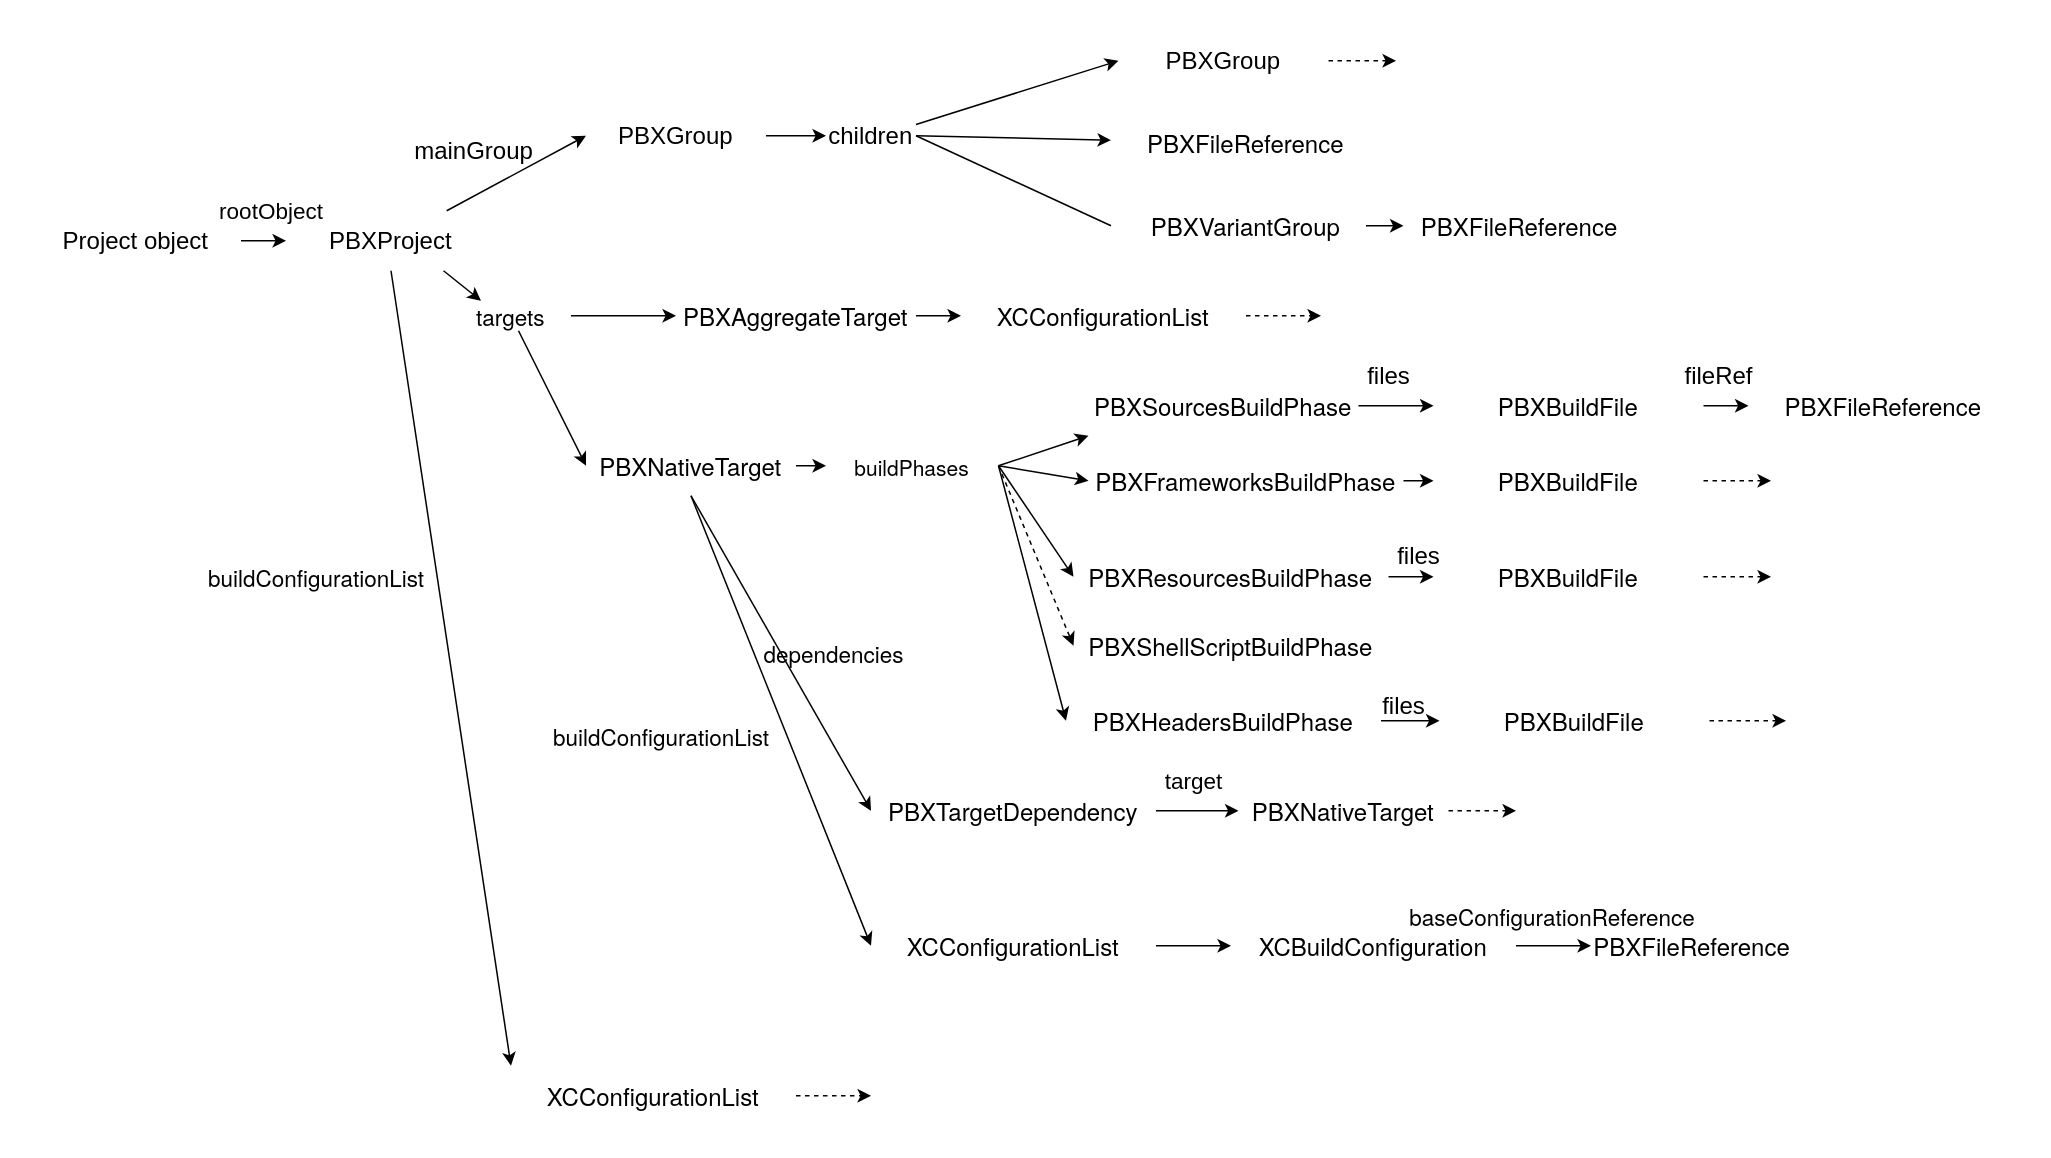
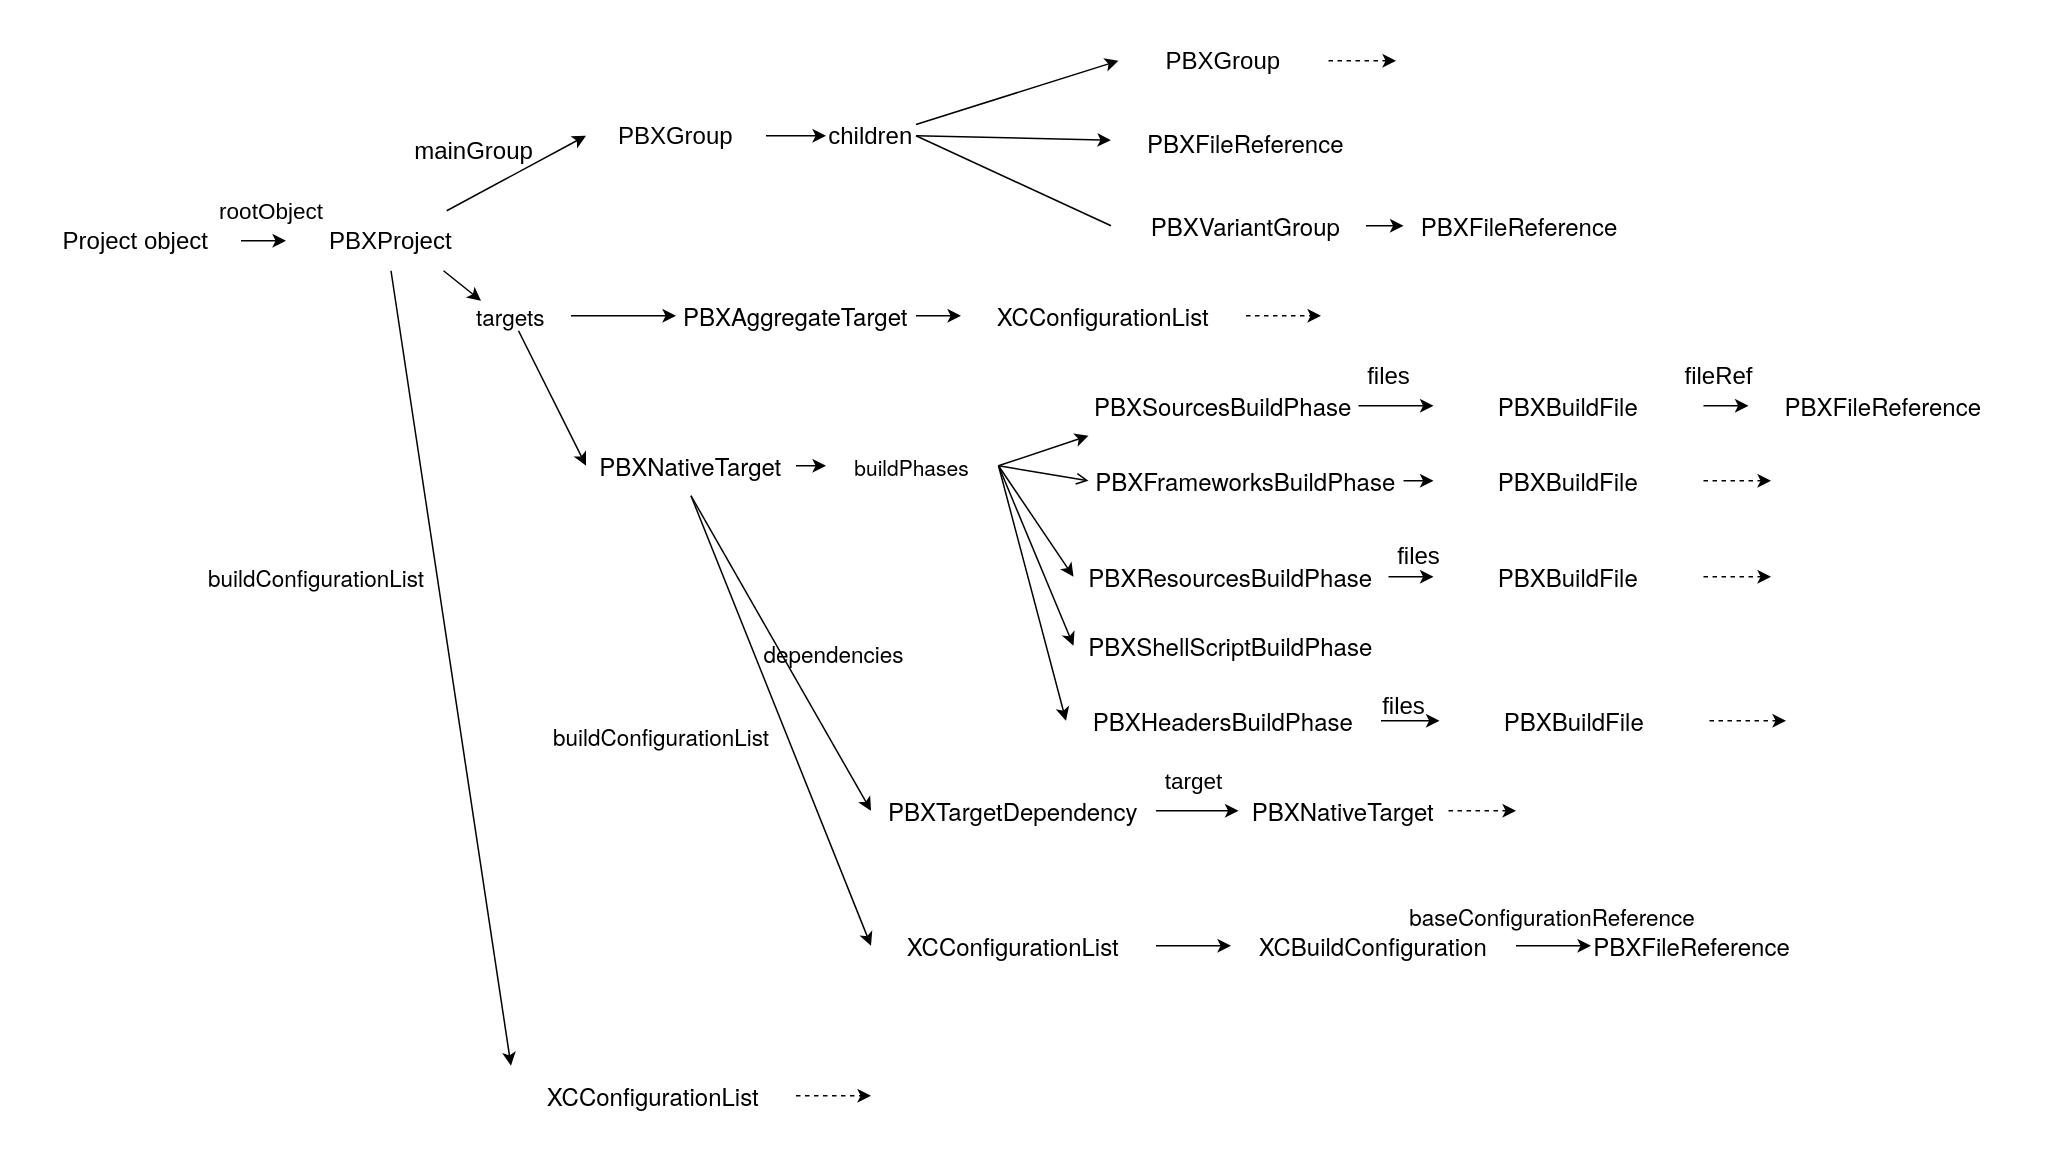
(1077, 479) -> (1079, 479)
(1036, 557) -> (1036, 557)
